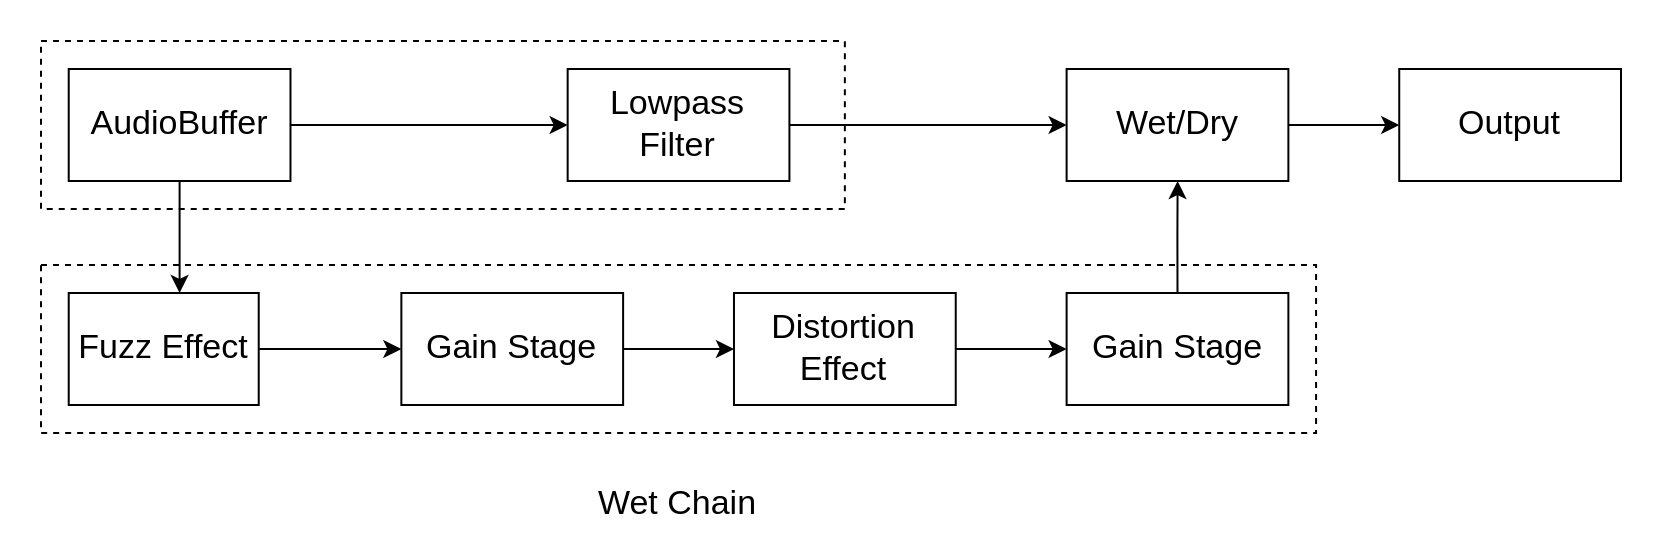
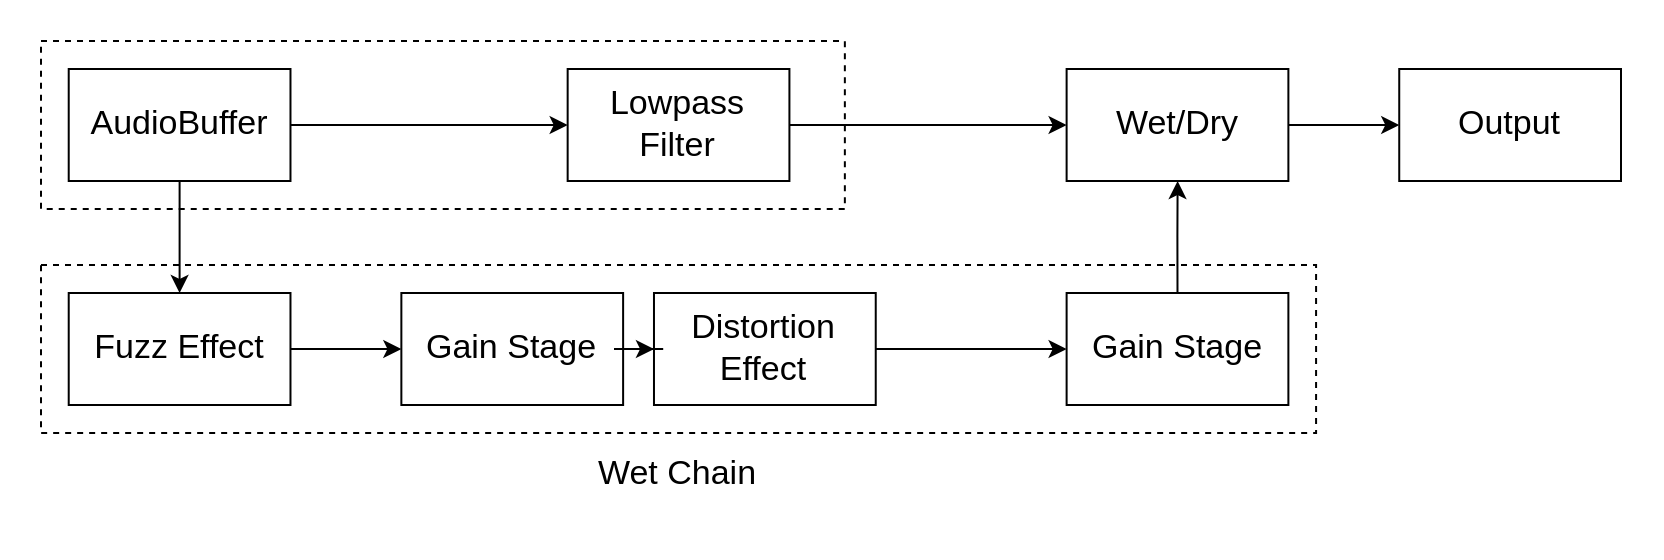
(164, 349) -> (180, 349)
(845, 349) -> (765, 349)
(679, 505) -> (679, 475)
